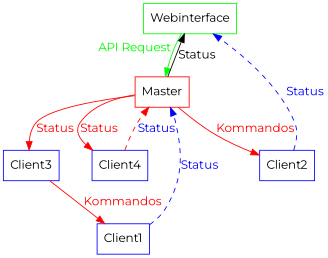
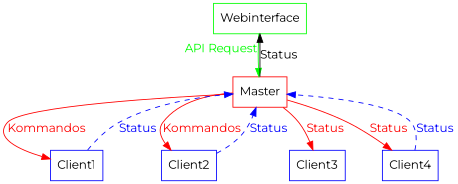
(272, 87) -> (239, 138)
(133, 131) -> (369, 105)
(74, 200) -> (90, 105)
